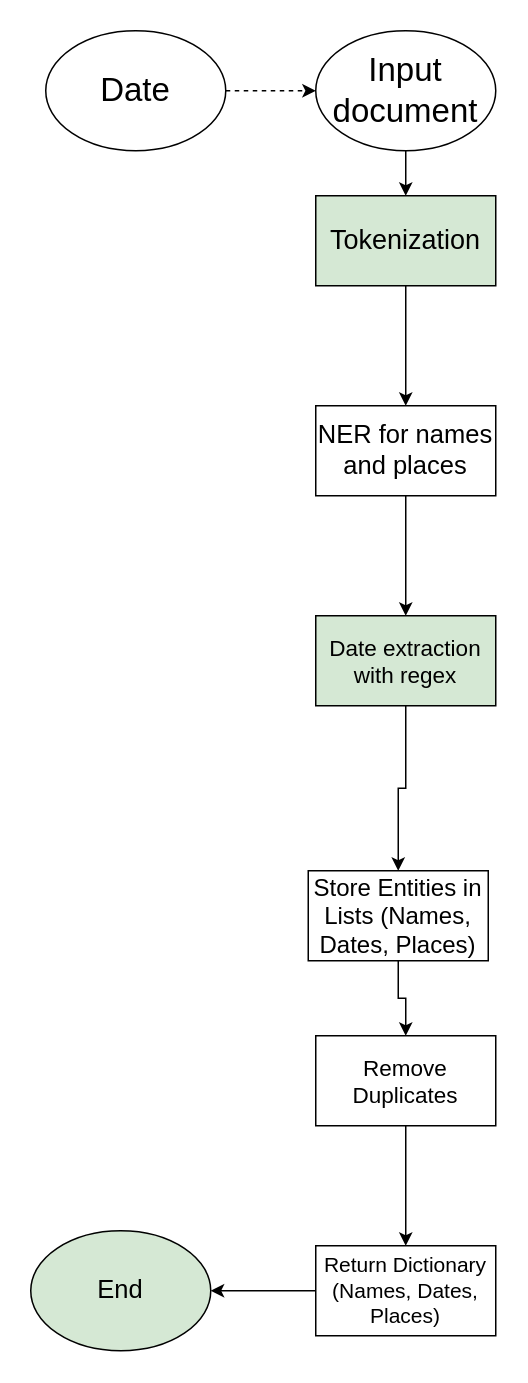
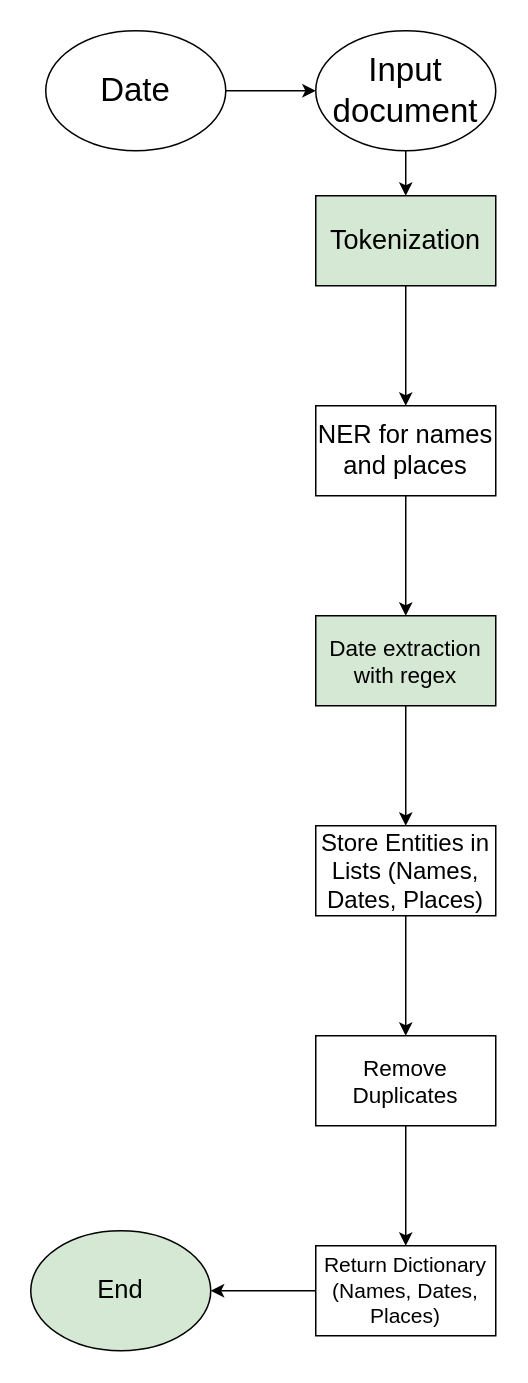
(267, 91) -> (267, 91)
(398, 916) -> (406, 871)
